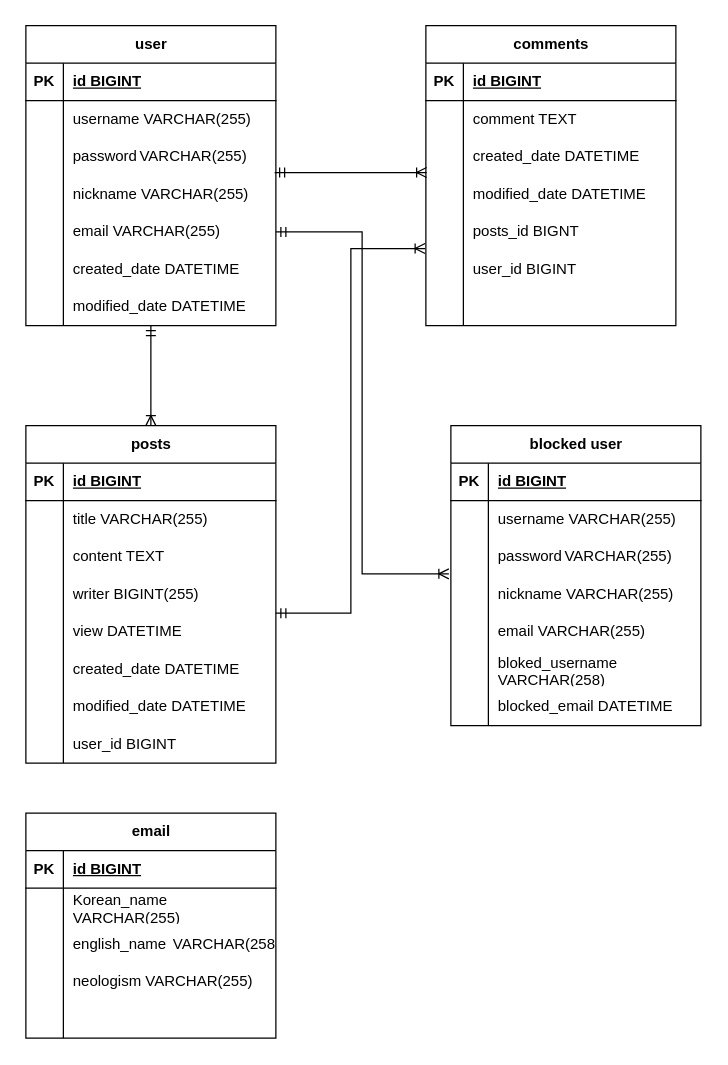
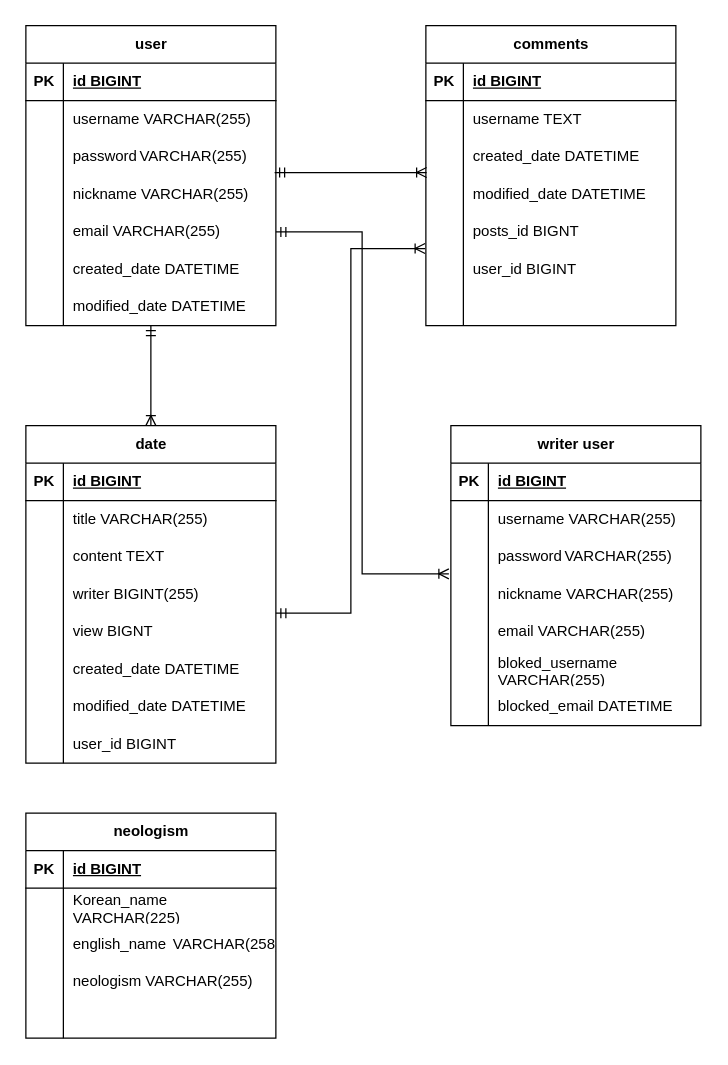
(522, 119) -> (526, 119)
(151, 444) -> (151, 444)
(576, 444) -> (576, 444)
(124, 632) -> (111, 632)
(599, 669) -> (599, 669)
(151, 832) -> (151, 832)
(172, 907) -> (172, 907)
